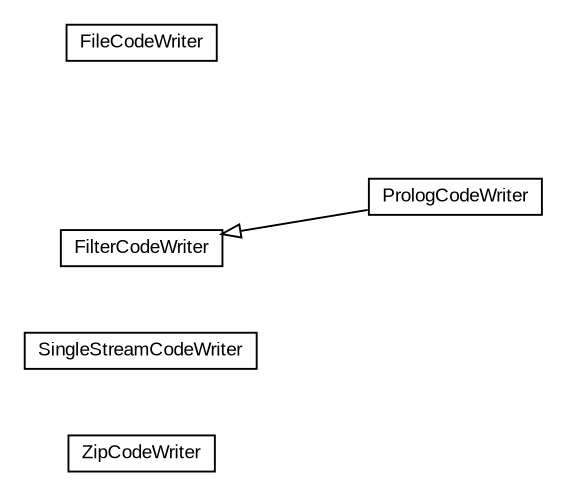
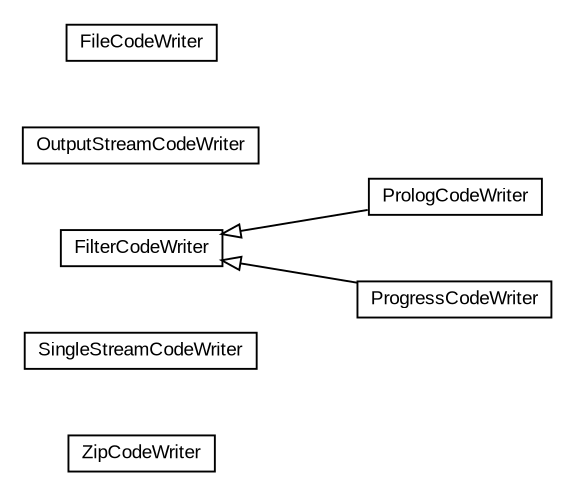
none -> (141, 145)
none -> (454, 299)
